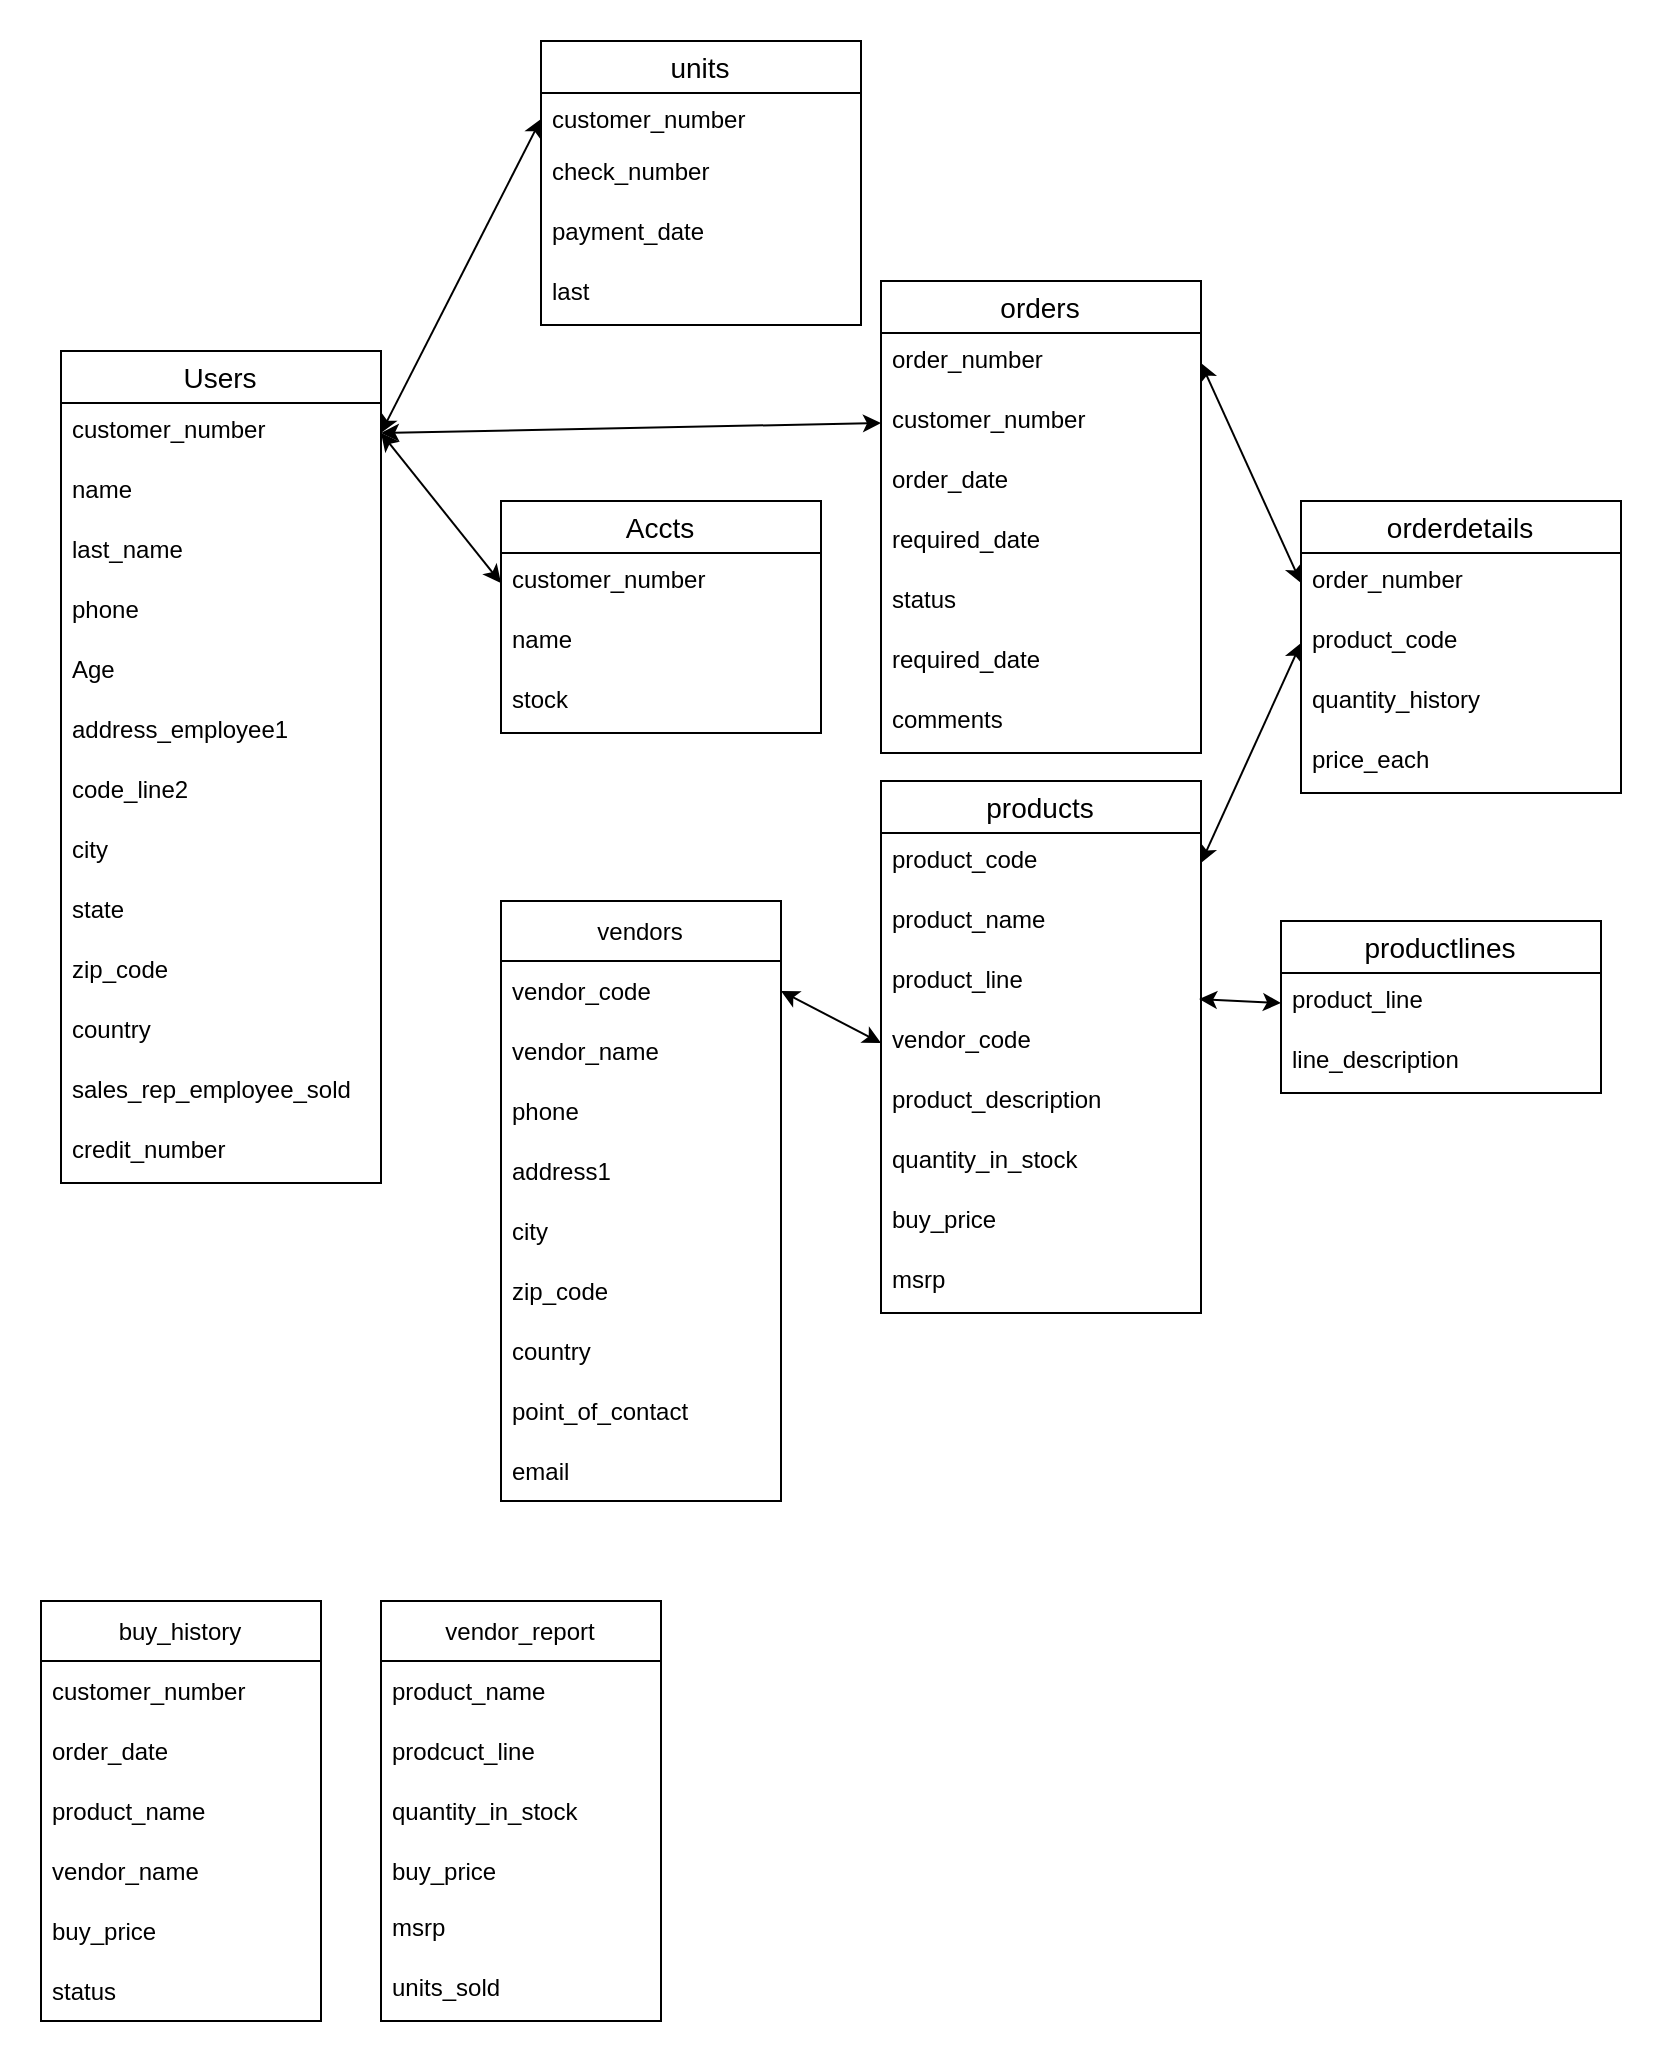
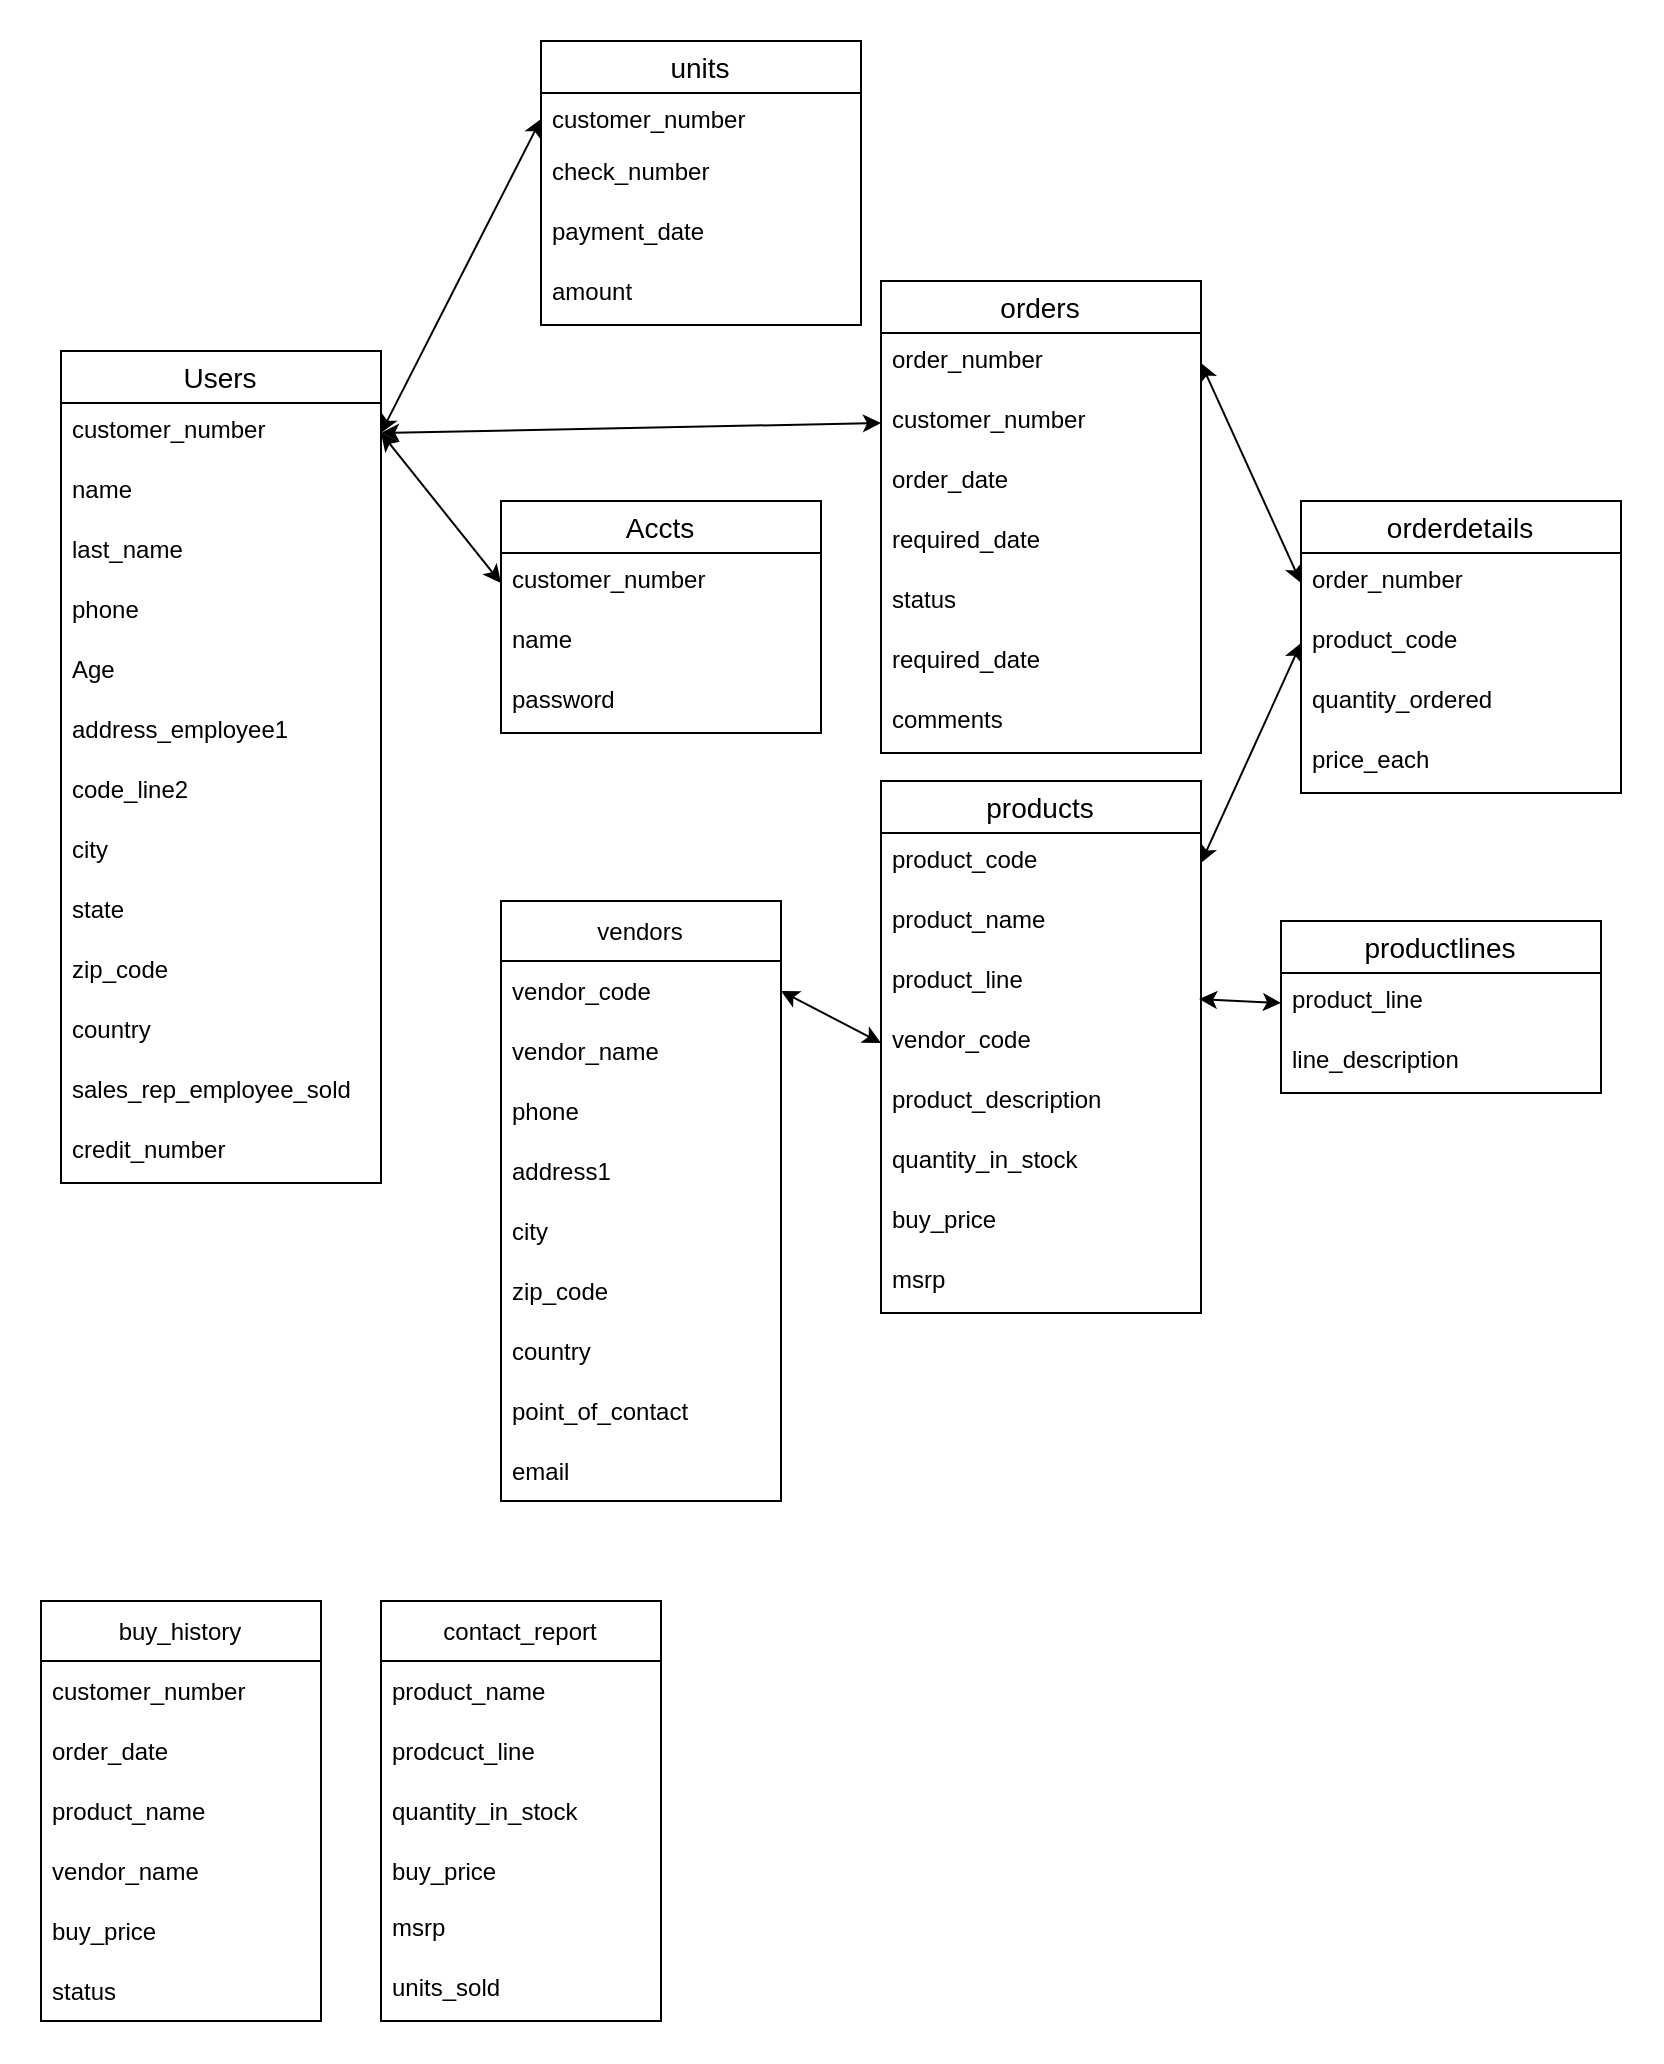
(576, 292) -> (592, 292)
(546, 700) -> (566, 700)
(1413, 700) -> (1416, 700)
(520, 1632) -> (520, 1632)
